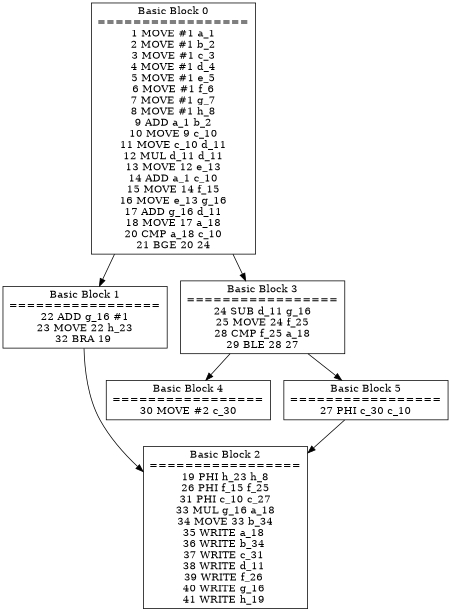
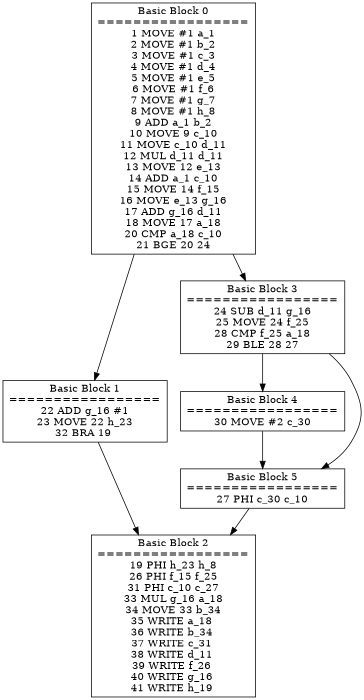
none -> (263, 446)
